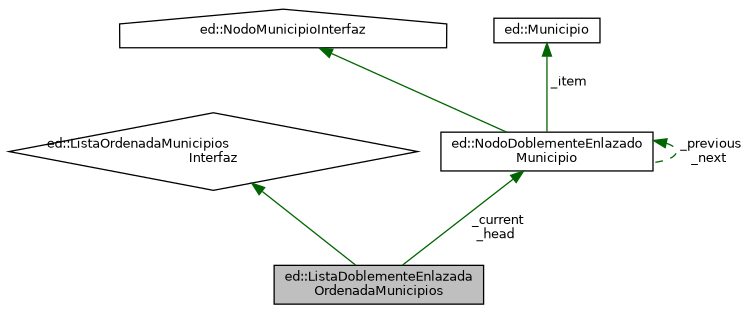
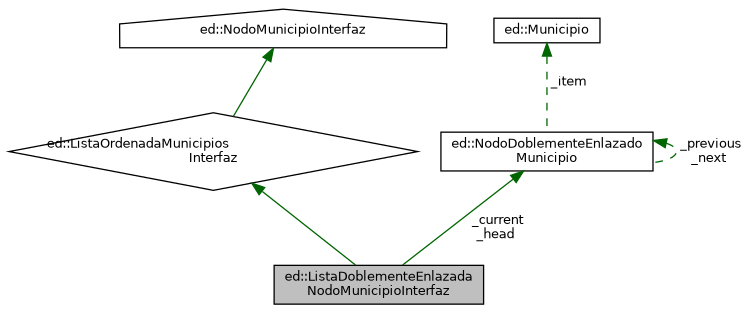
(419, 93) -> (250, 88)
(547, 94) -> (547, 94)
(379, 285) -> (379, 285)
